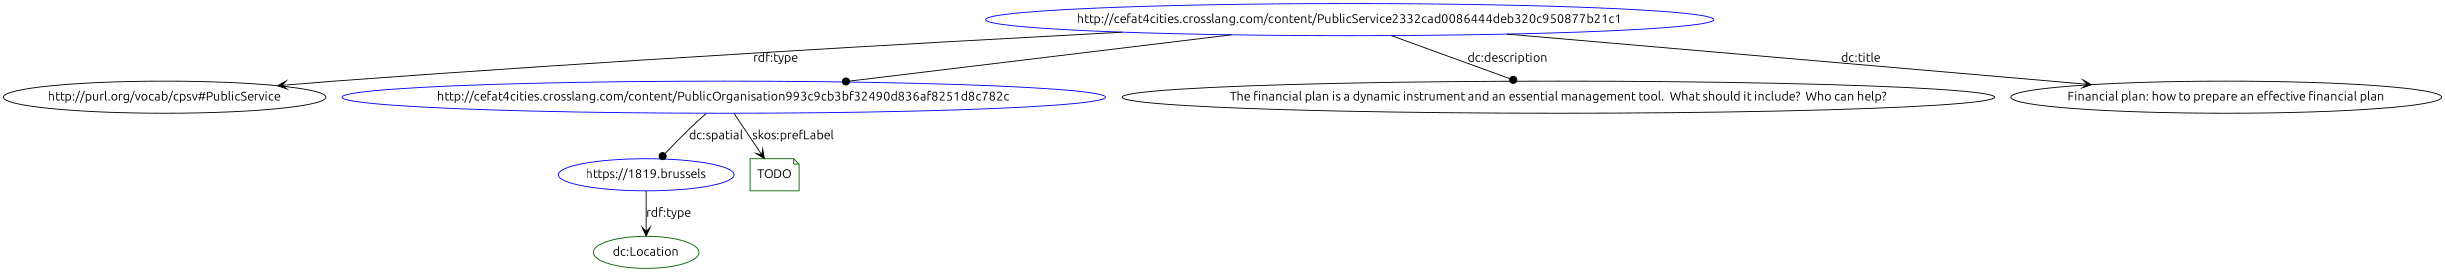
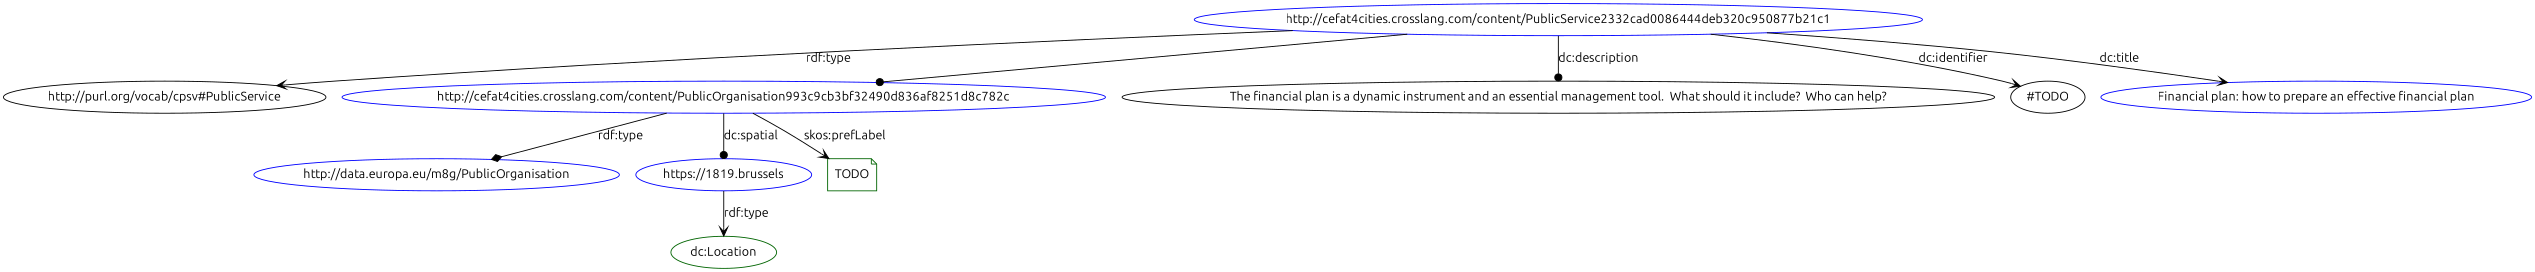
none -> (2048, 97)
(2226, 97) -> (2316, 97)
none -> (437, 175)
